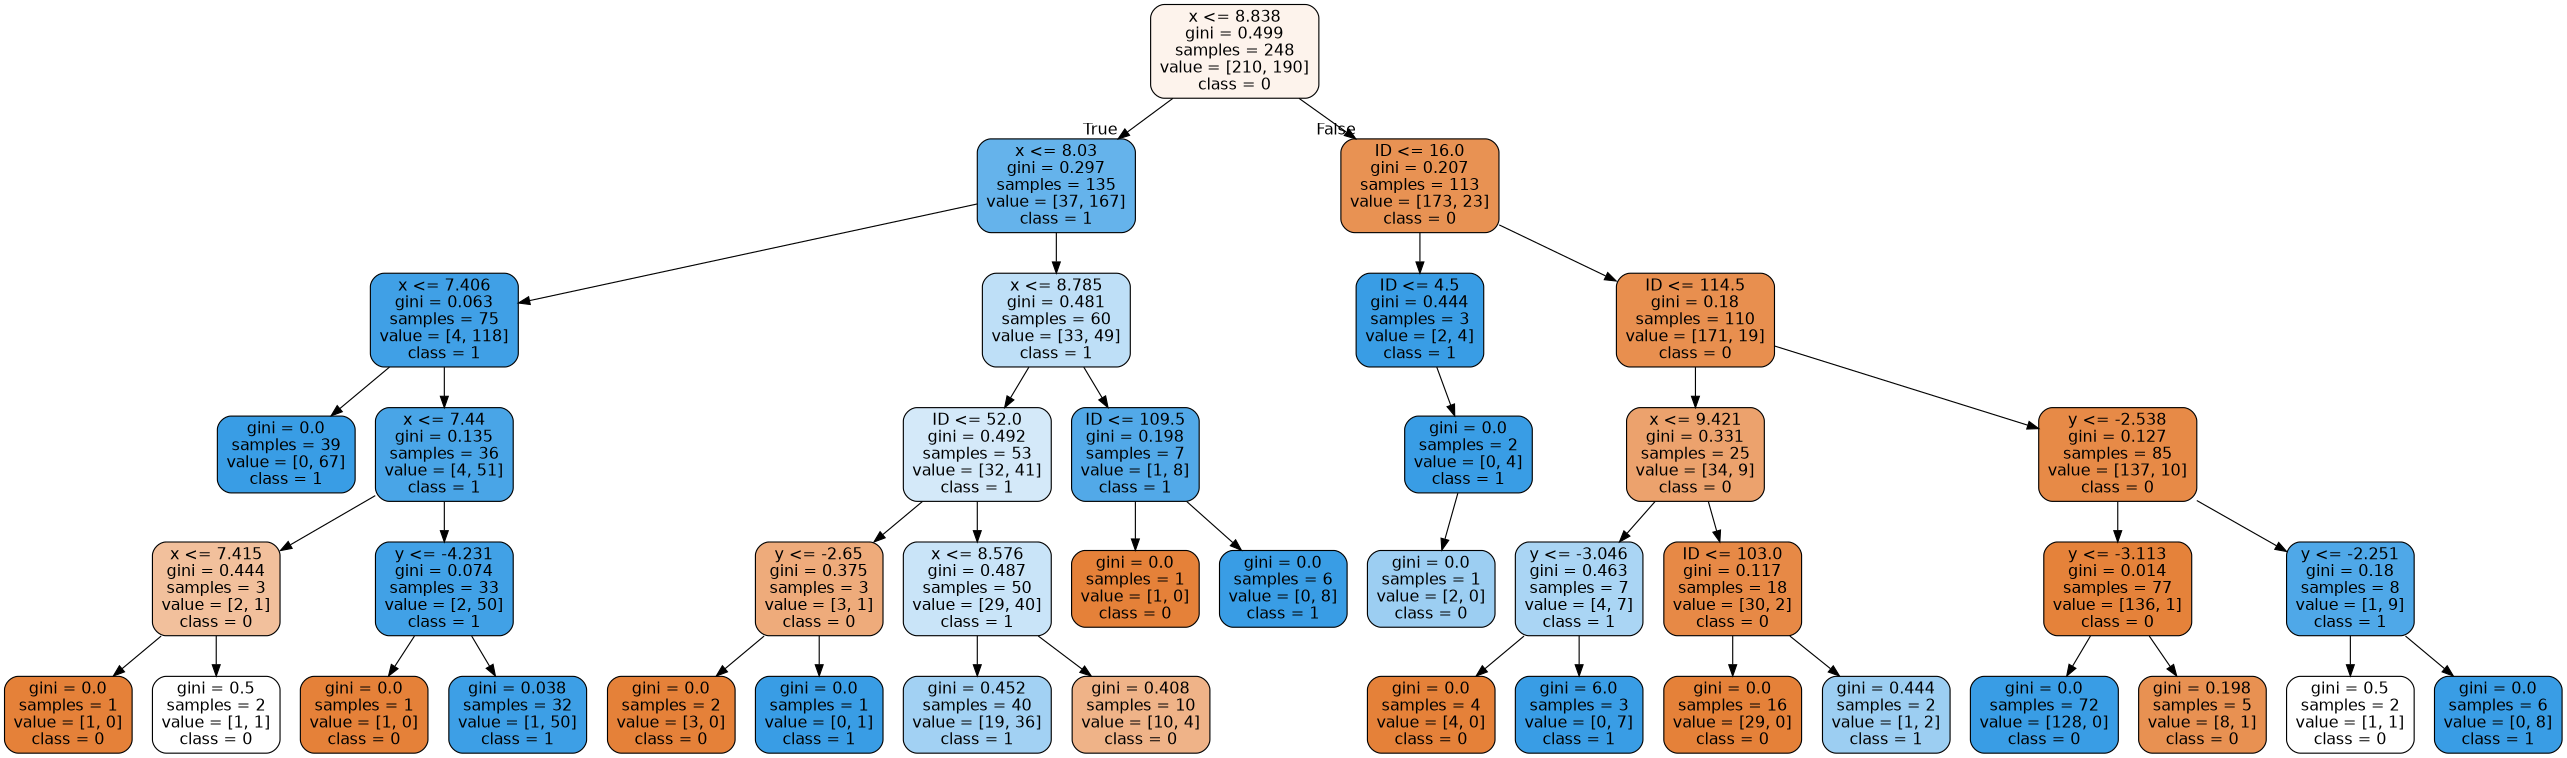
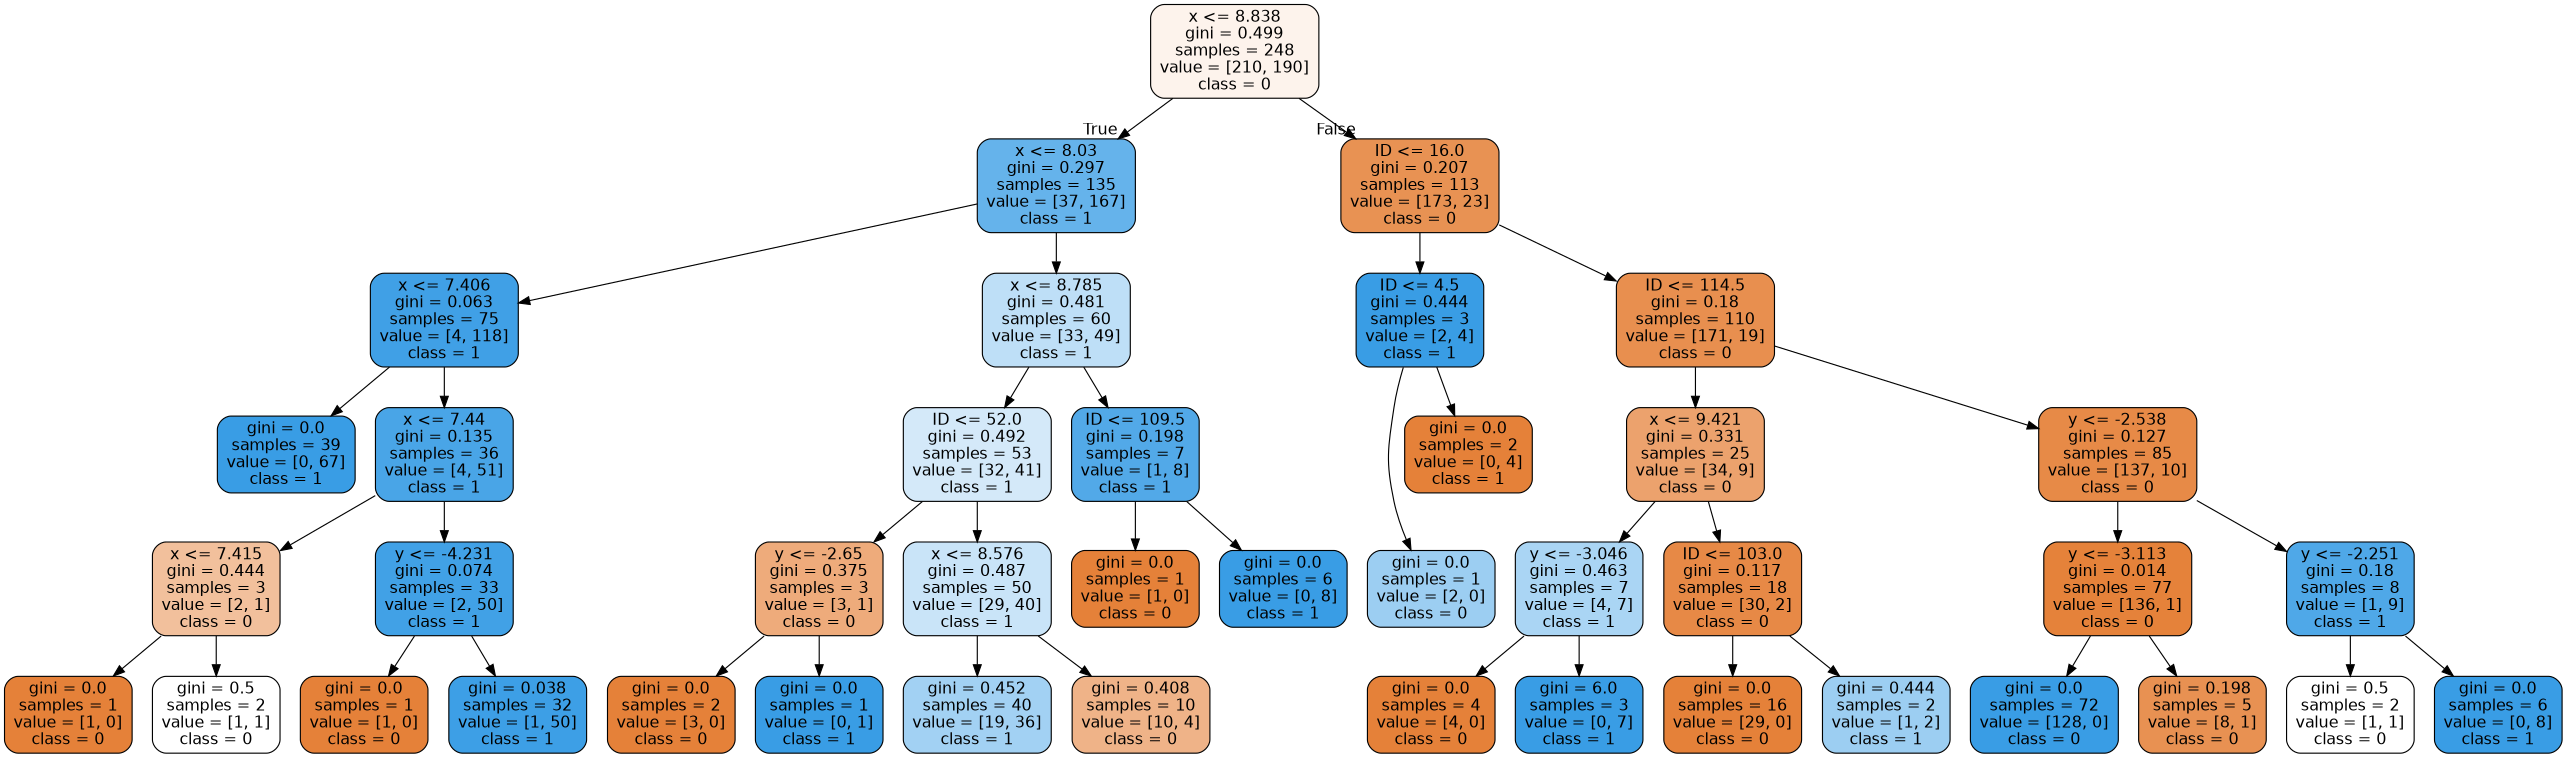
(1468, 454) -> (1468, 454)
(1451, 516) -> (1389, 454)
